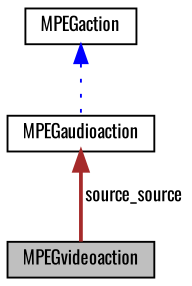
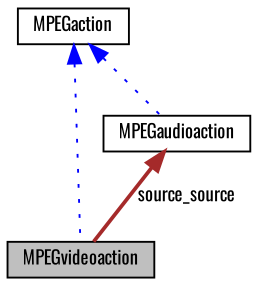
none -> (77, 153)
